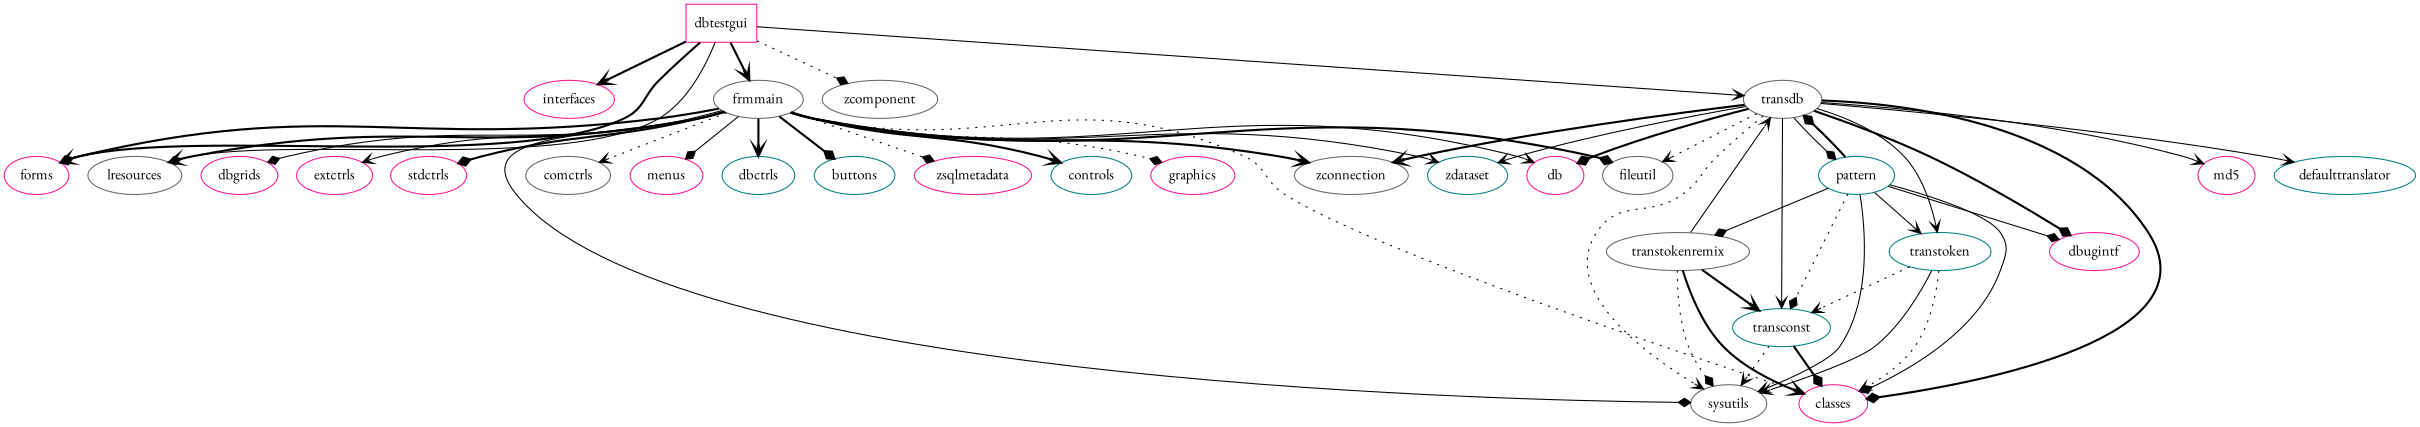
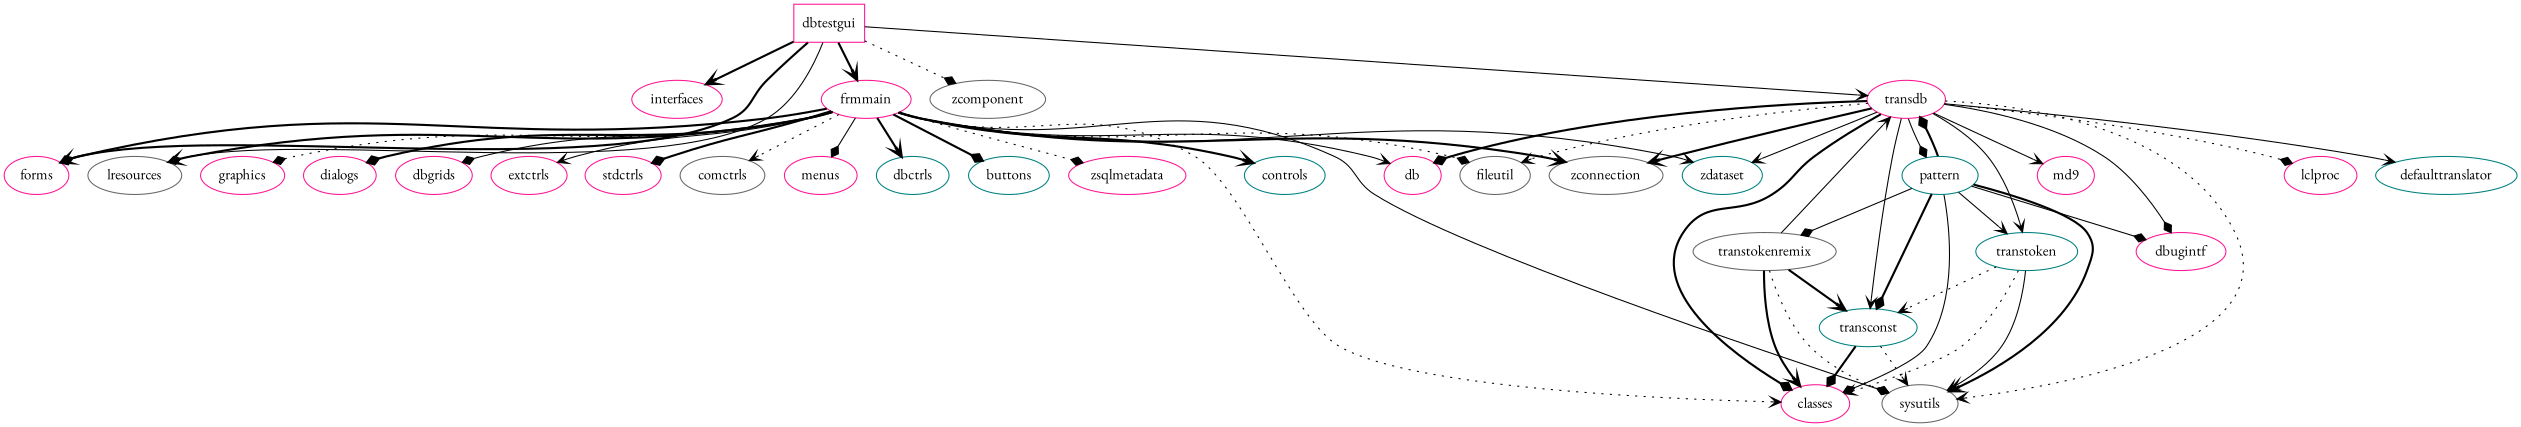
(758, 99) -> (866, 99)
(1783, 99) -> (1906, 99)
(1195, 134) -> (1178, 135)
(1941, 162) -> (2069, 138)
none -> (340, 175)
(2226, 175) -> (2066, 175)
none -> (2321, 175)
(1822, 246) -> (1907, 246)
(1855, 313) -> (2084, 276)
